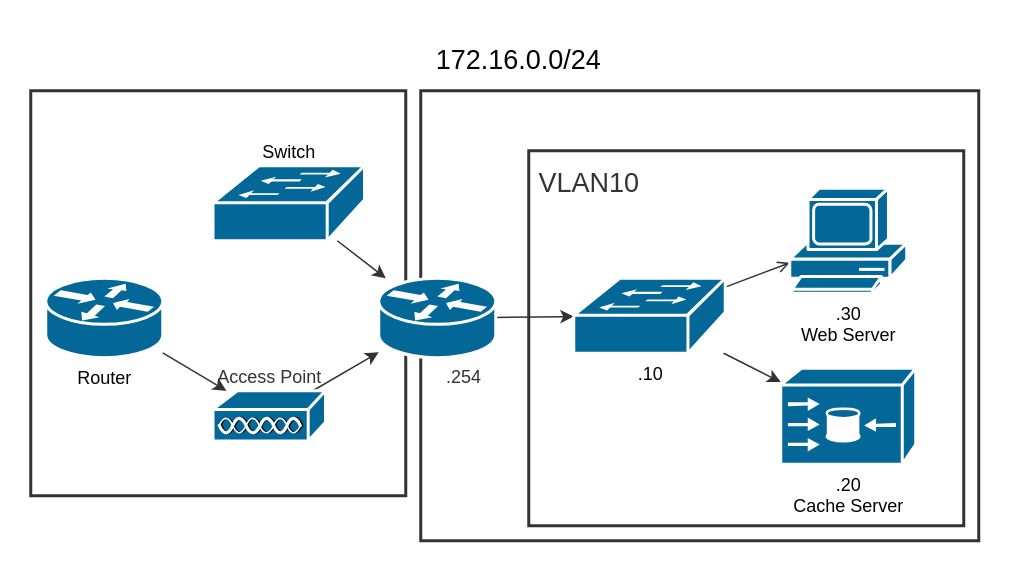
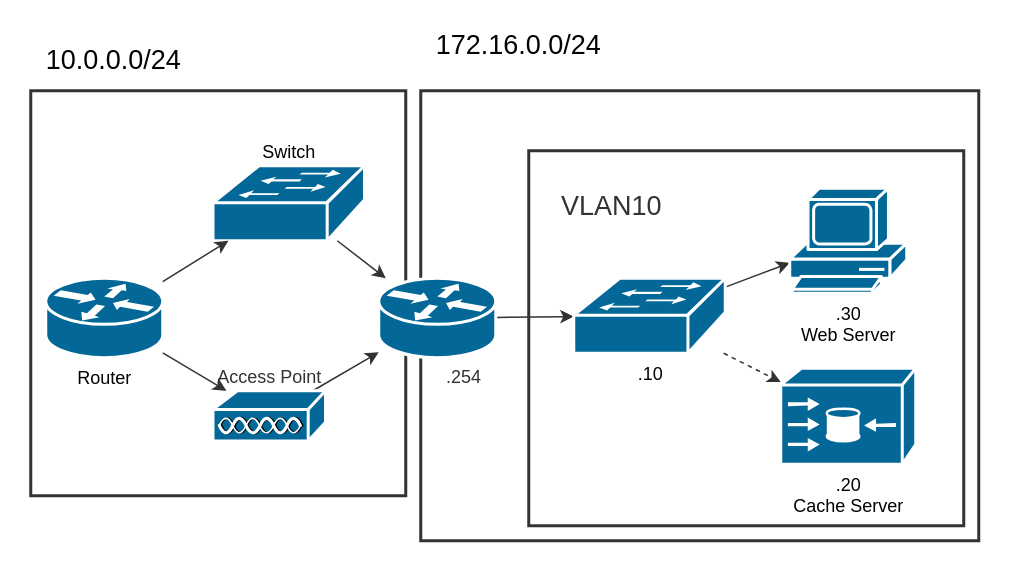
none -> (113, 61)
(518, 61) -> (518, 46)
(589, 181) -> (611, 203)
none -> (191, 264)
(781, 266) -> (779, 267)
(749, 366) -> (749, 366)
